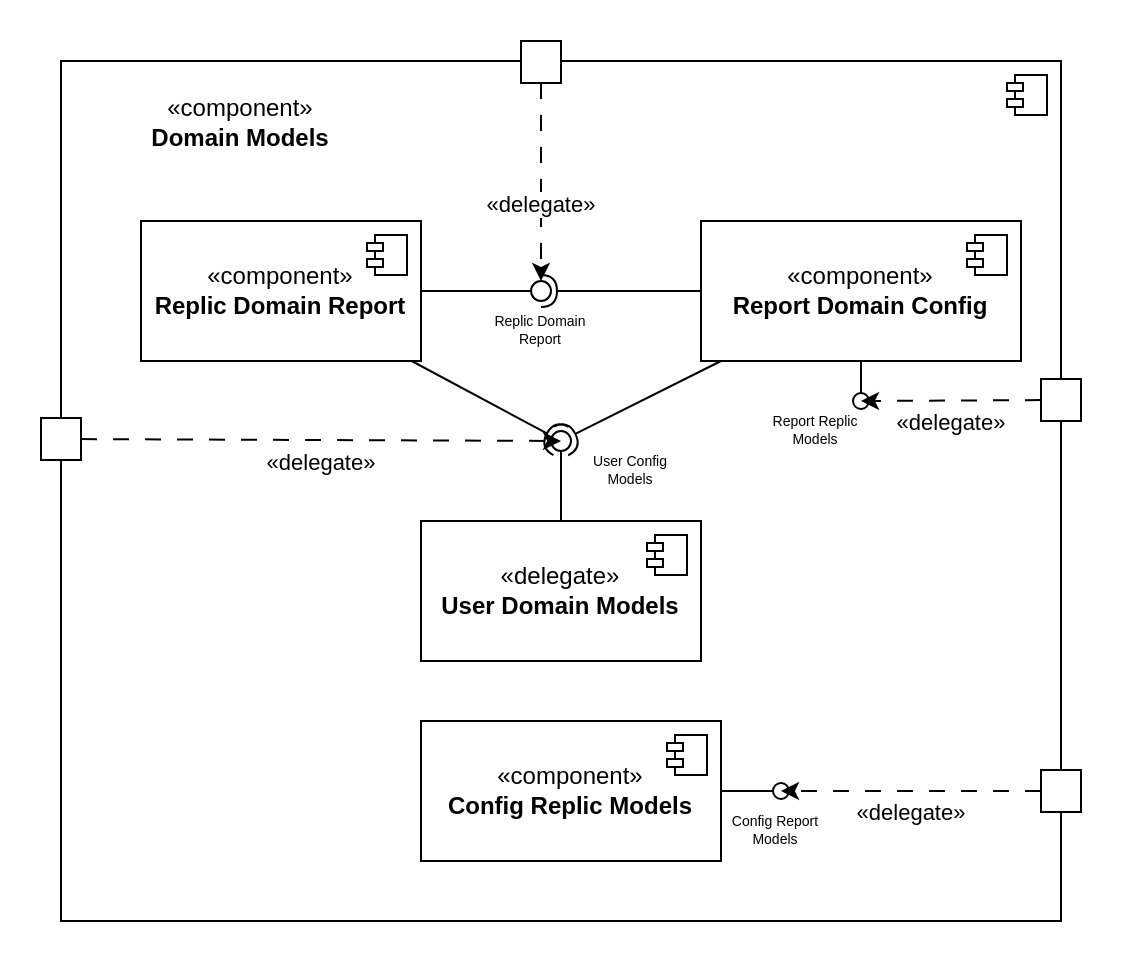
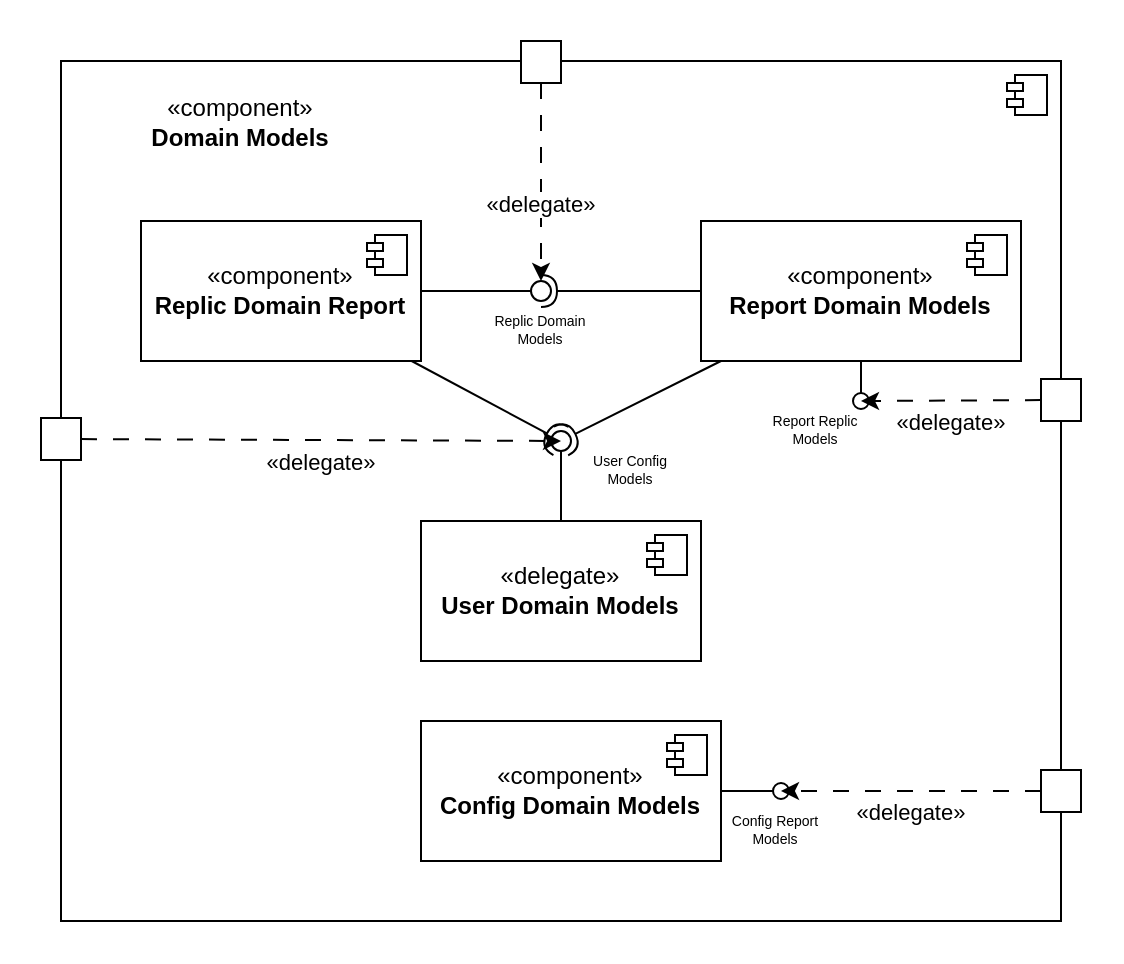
(861, 291) -> (861, 291)
(541, 331) -> (541, 331)
(571, 791) -> (571, 791)
